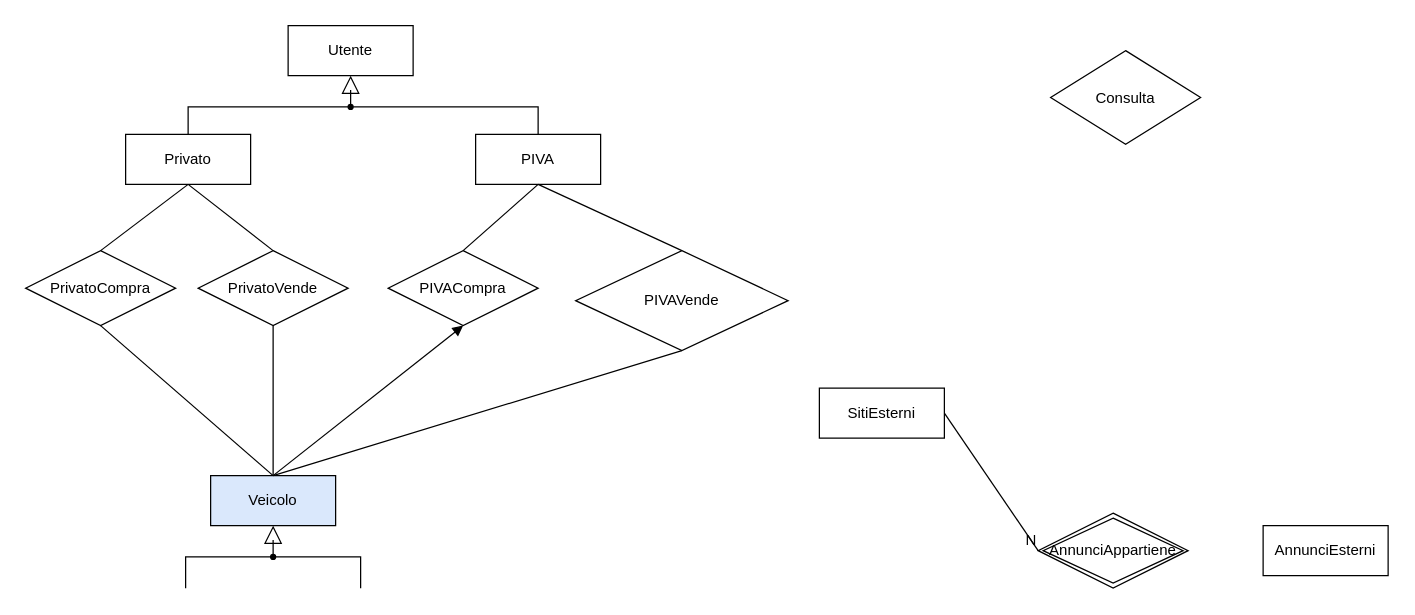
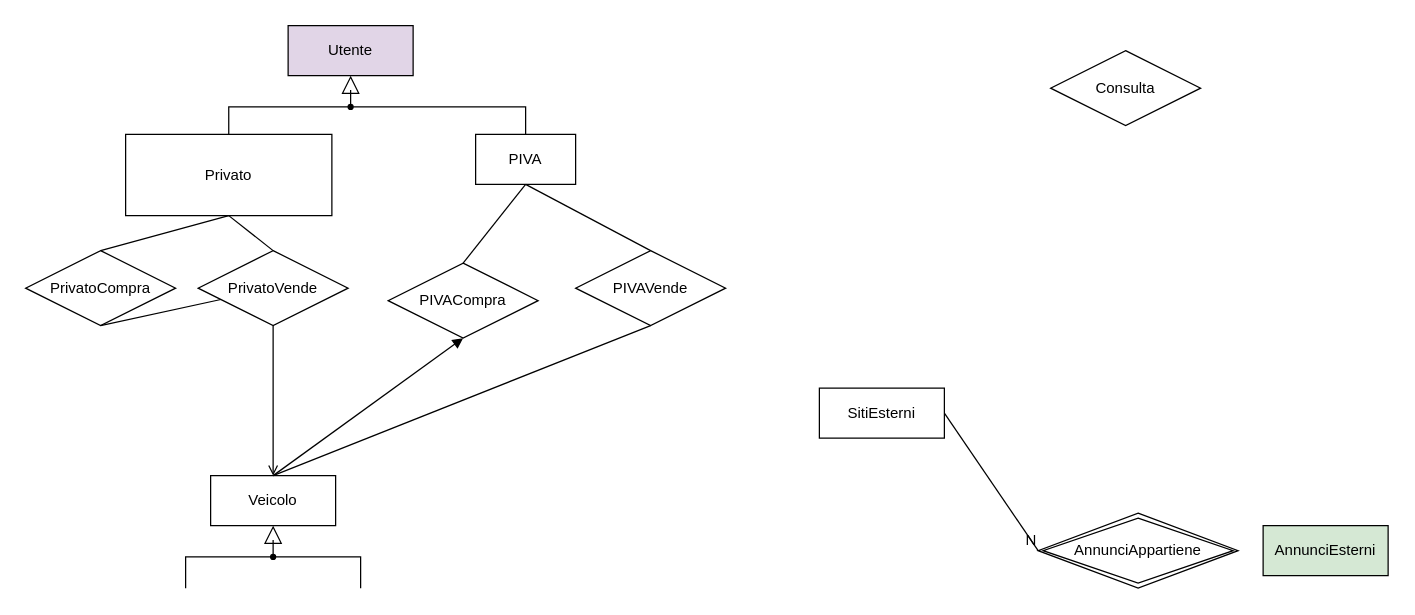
(351, 51) -> (351, 51)
(1126, 98) -> (1126, 88)
(188, 159) -> (229, 175)
(538, 159) -> (526, 159)
(463, 288) -> (463, 301)
(682, 301) -> (651, 288)
(185, 399) -> (160, 313)
(273, 469) -> (273, 469)
(273, 501) -> (273, 501)
(1113, 551) -> (1138, 551)
(1326, 551) -> (1326, 551)
